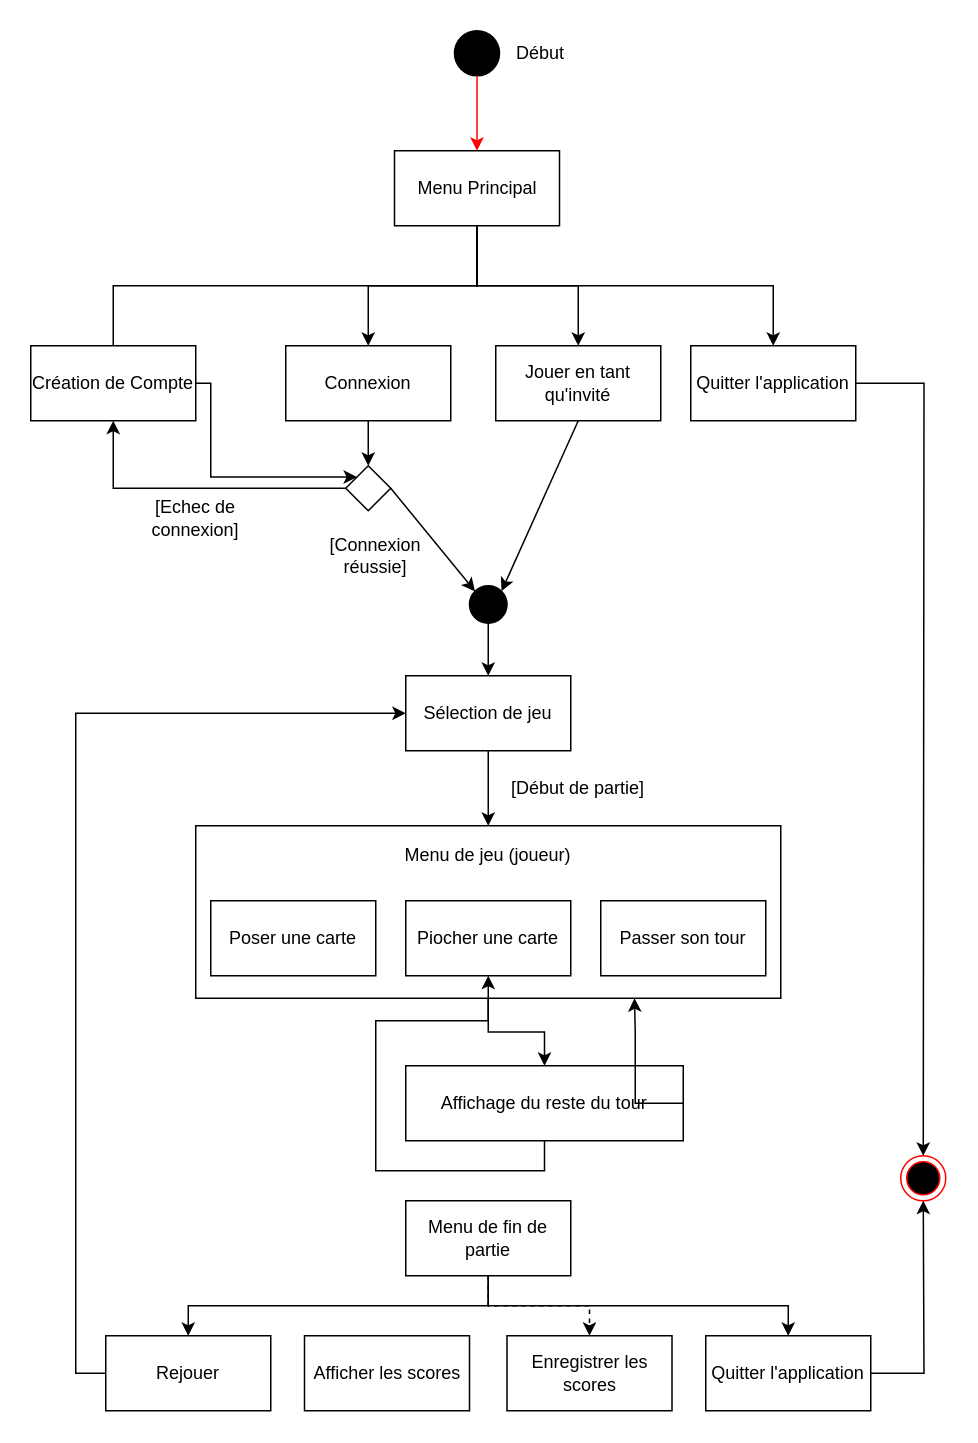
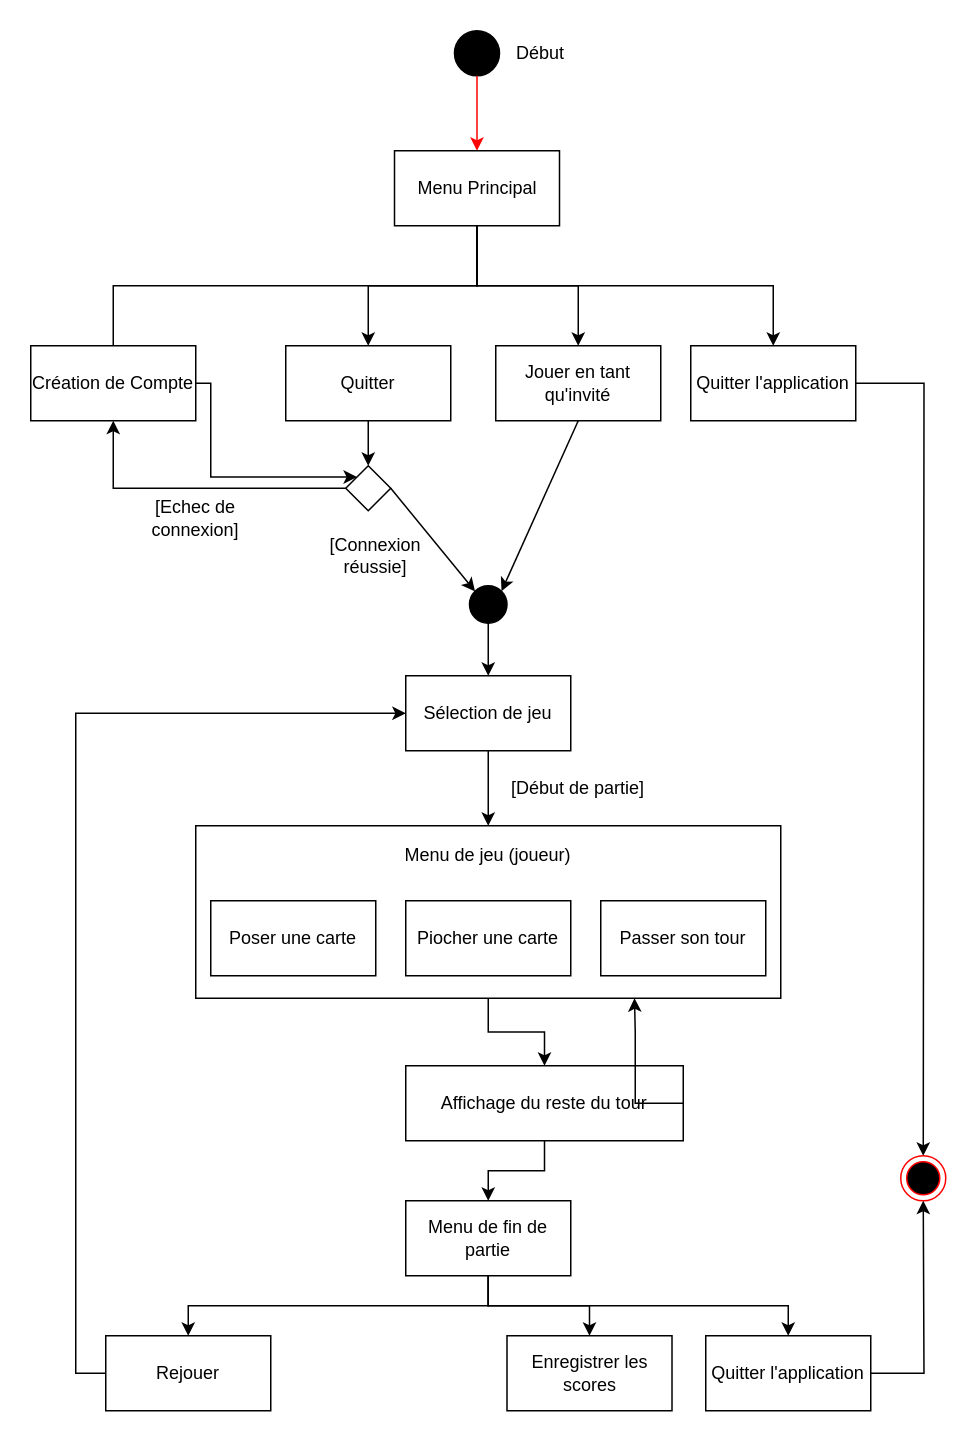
(368, 383) -> (368, 383)
(376, 1098) -> (488, 1180)
(590, 1317) -> (590, 1317)
(387, 1373) -> none
